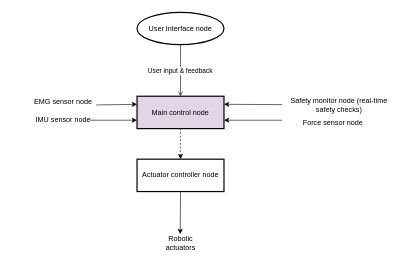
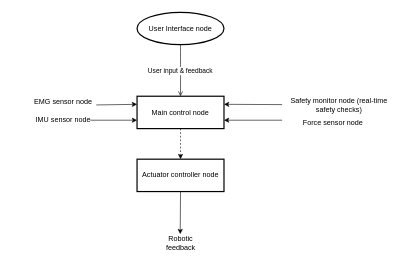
(181, 113) -> (181, 113)
(181, 243) -> (181, 243)
